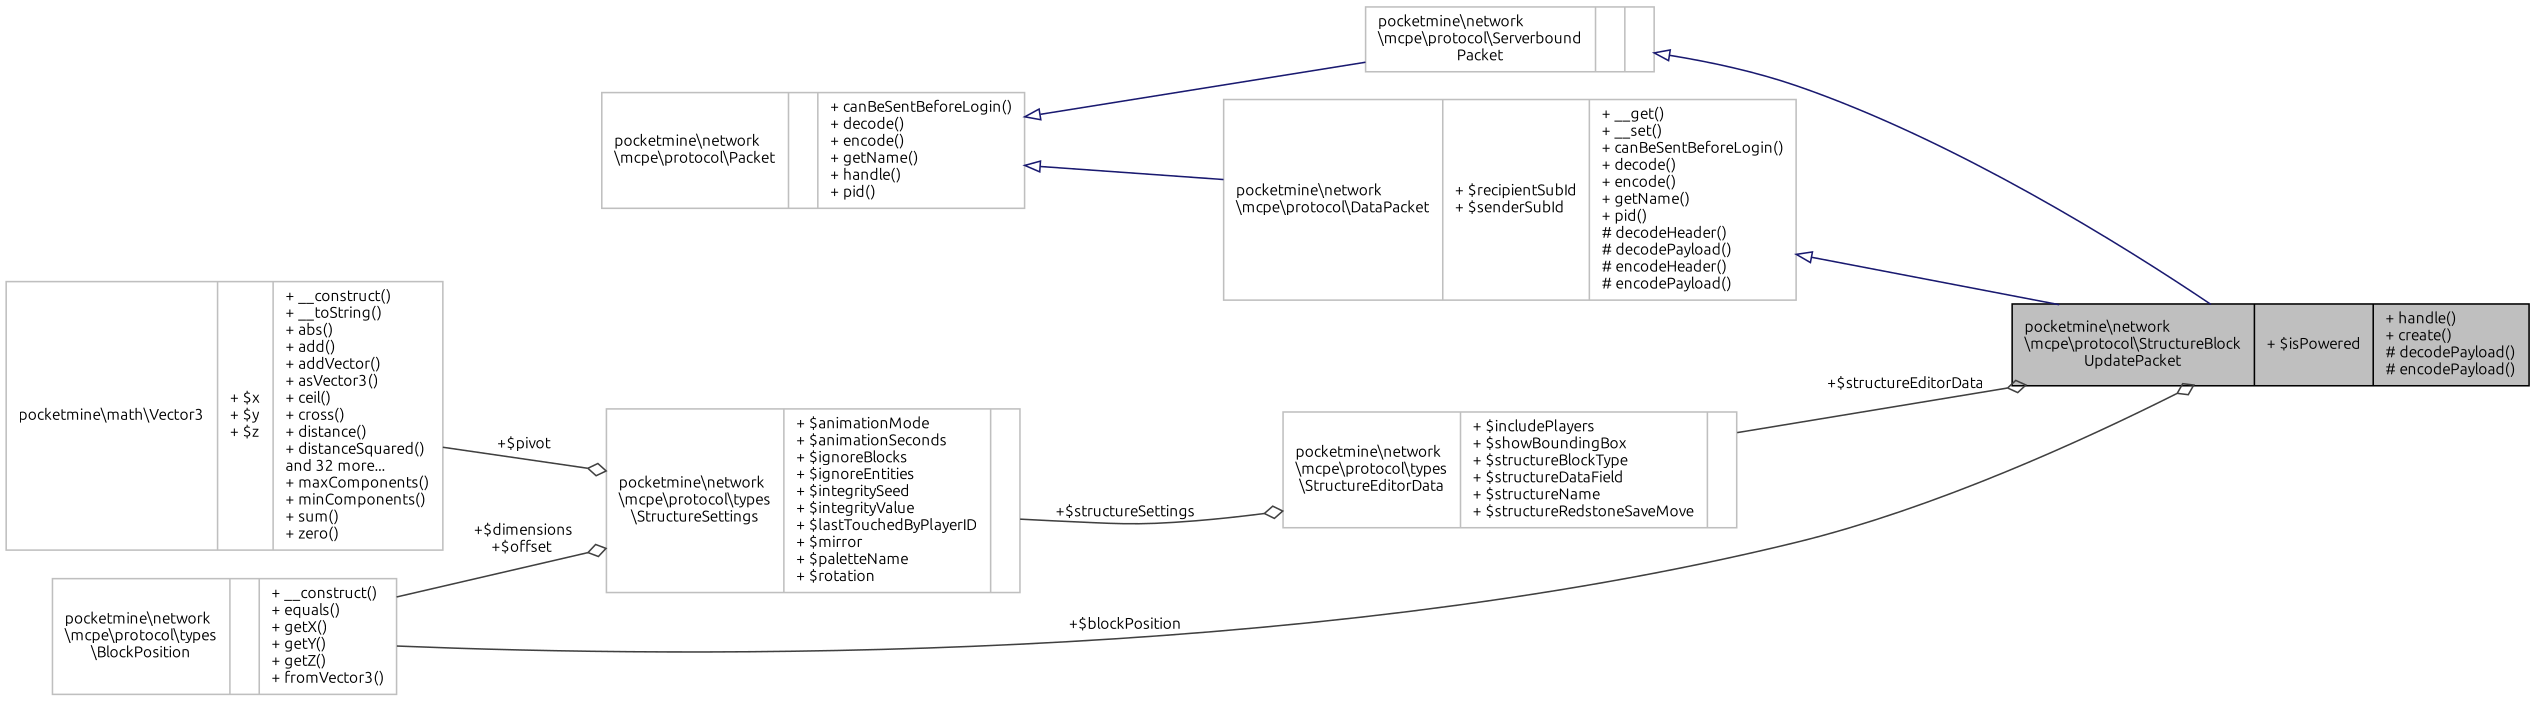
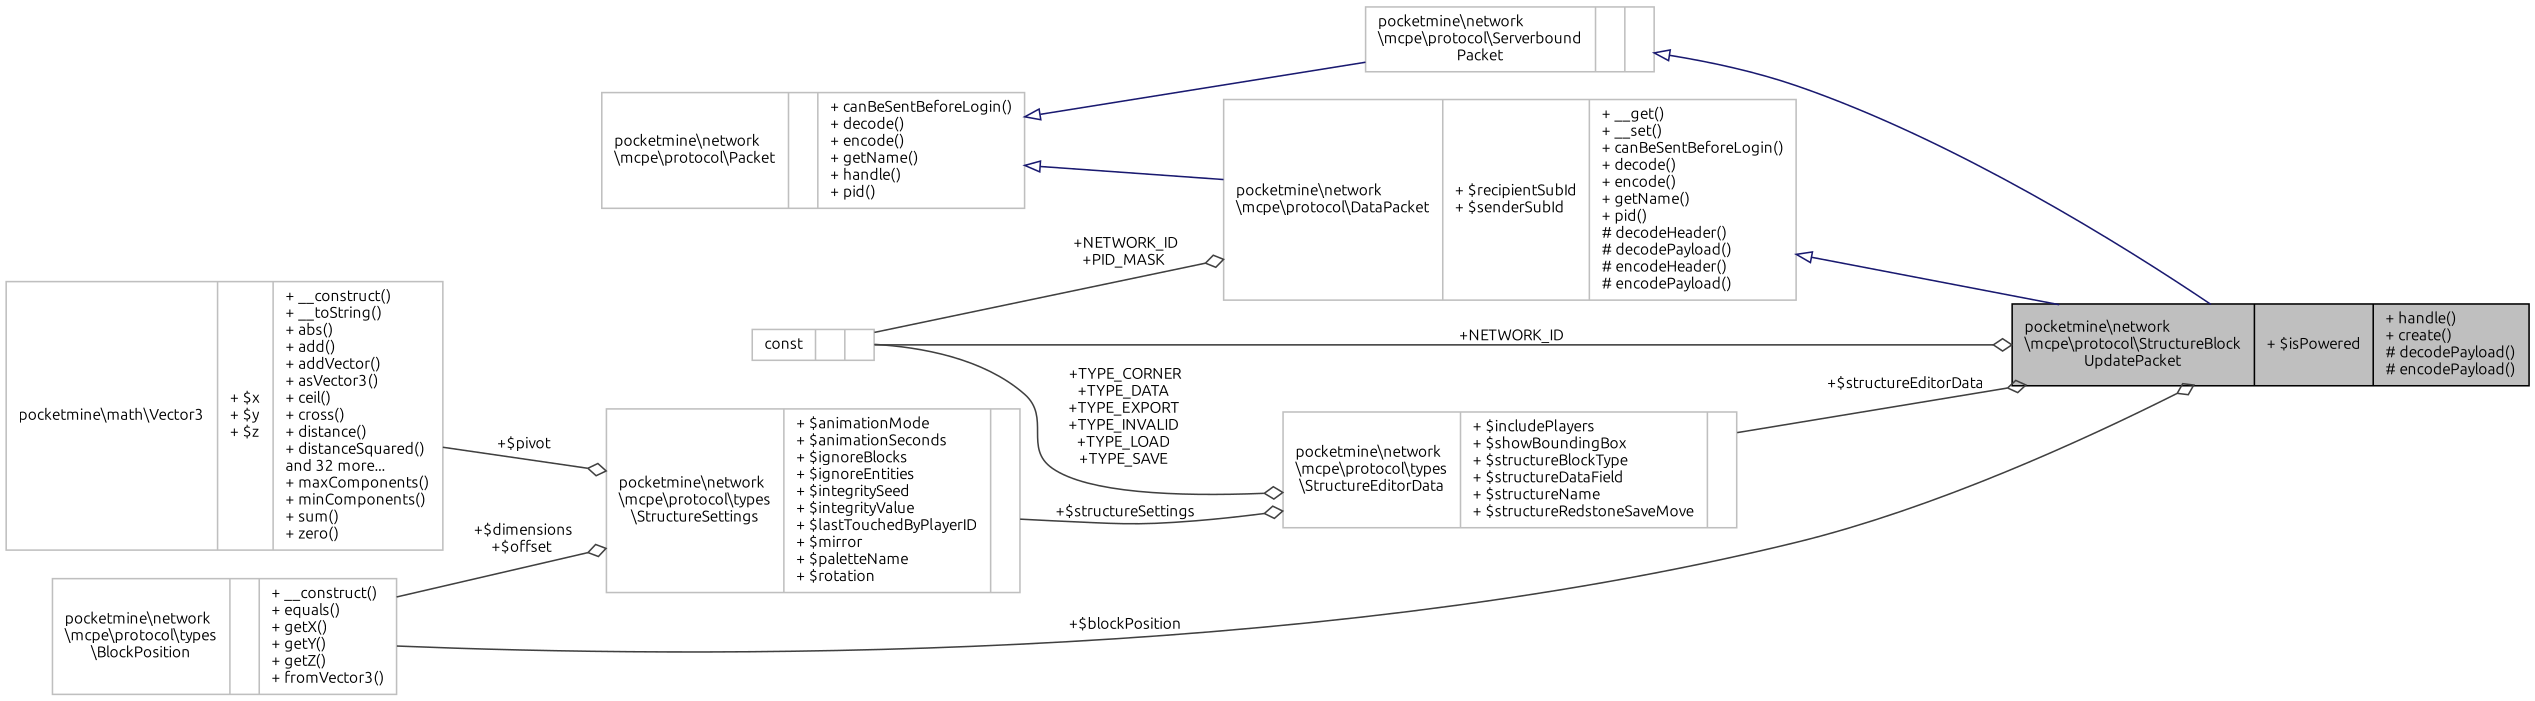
none -> (813, 345)
